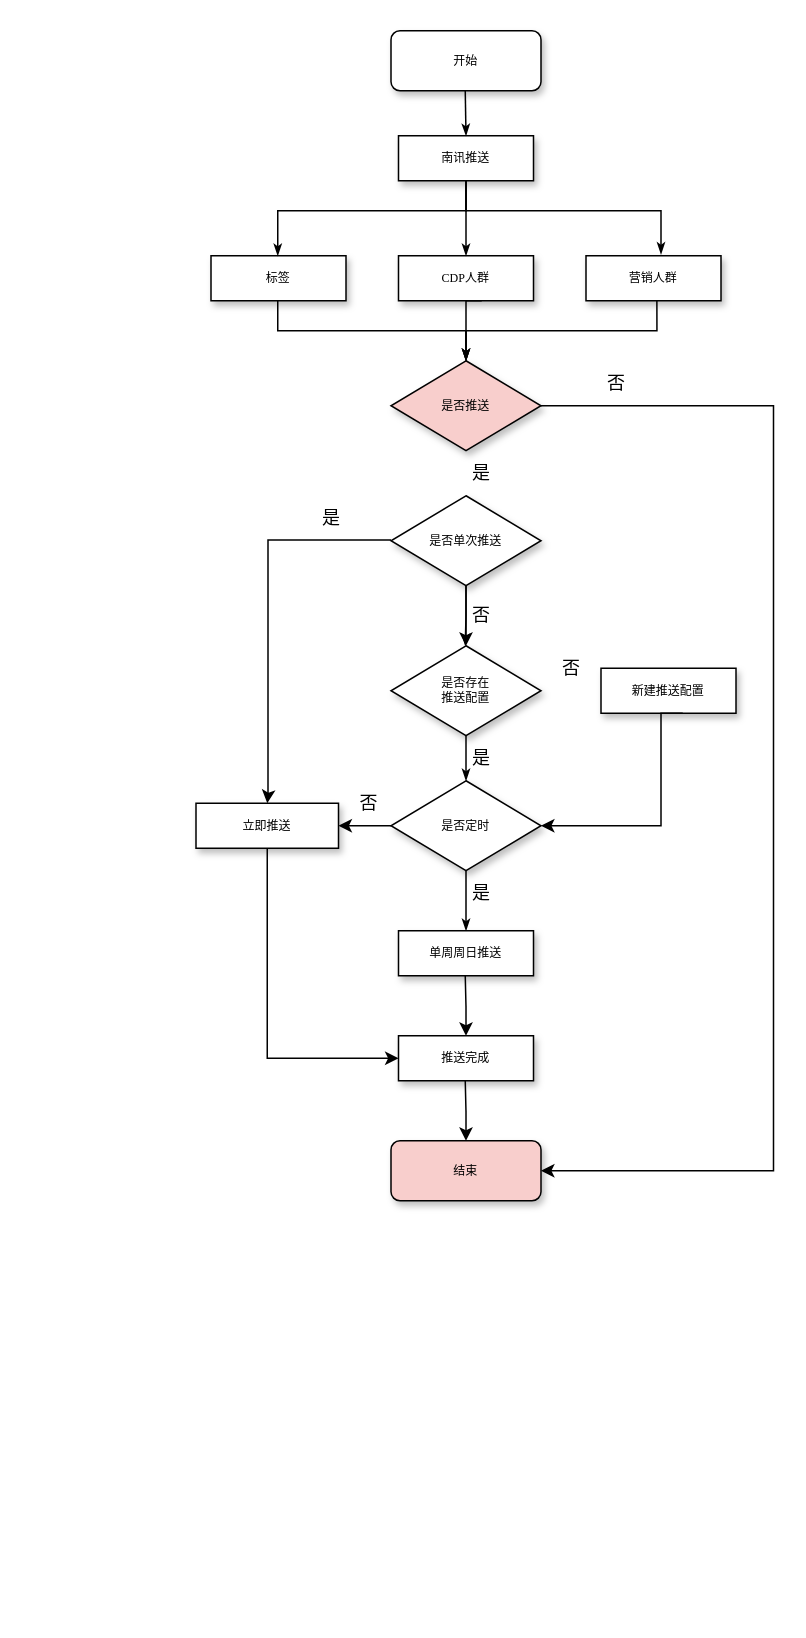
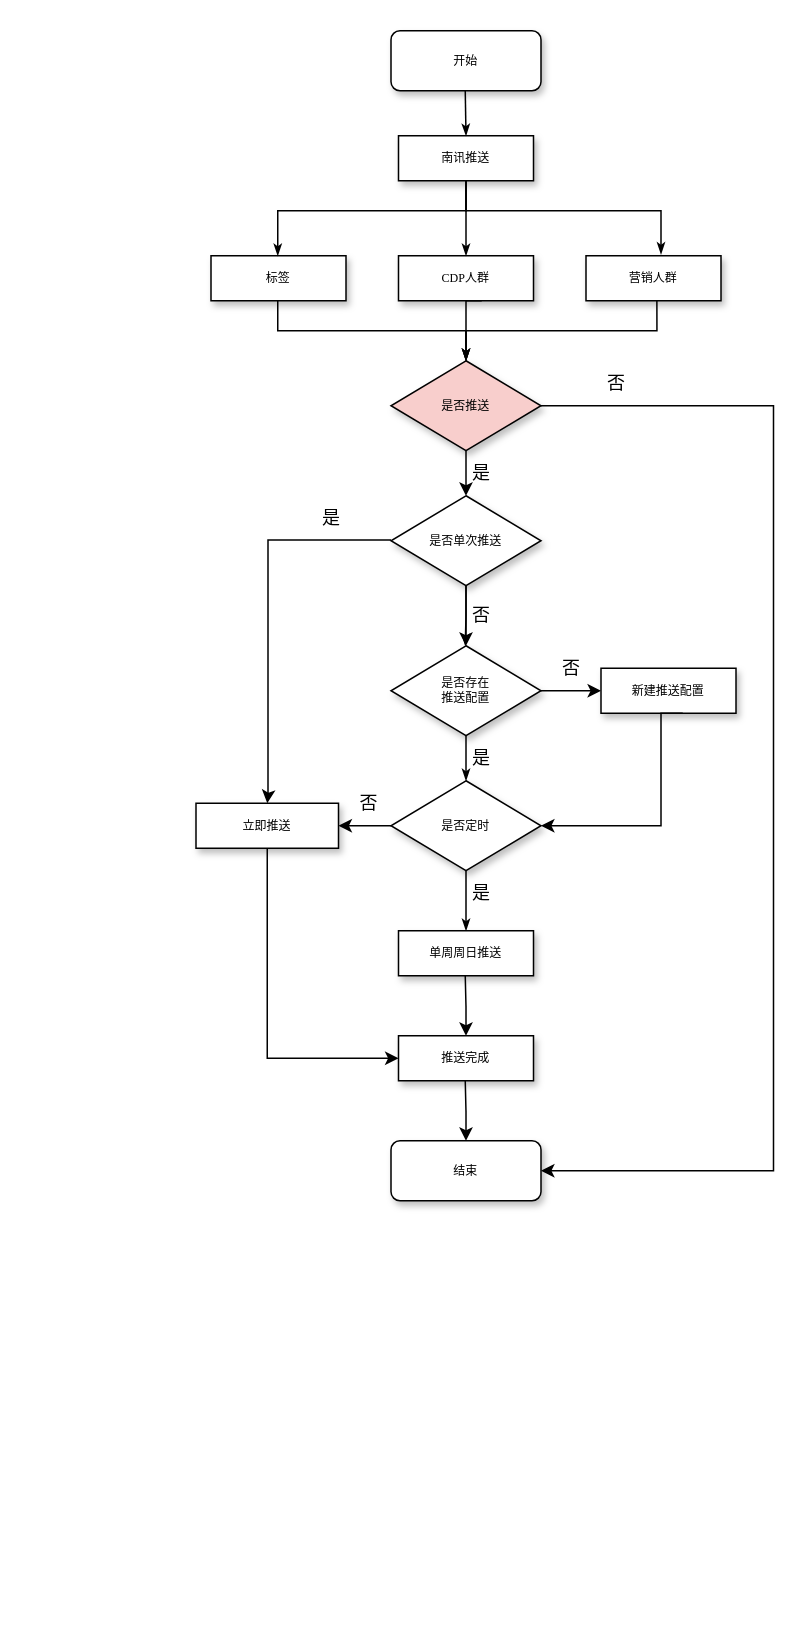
none -> (466, 468)
none -> (566, 691)
(466, 1171) -> (466, 1171)
